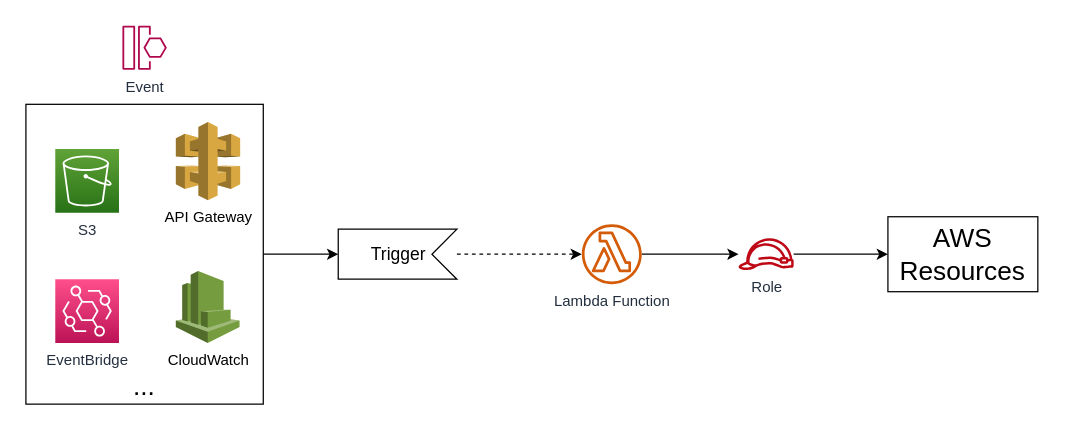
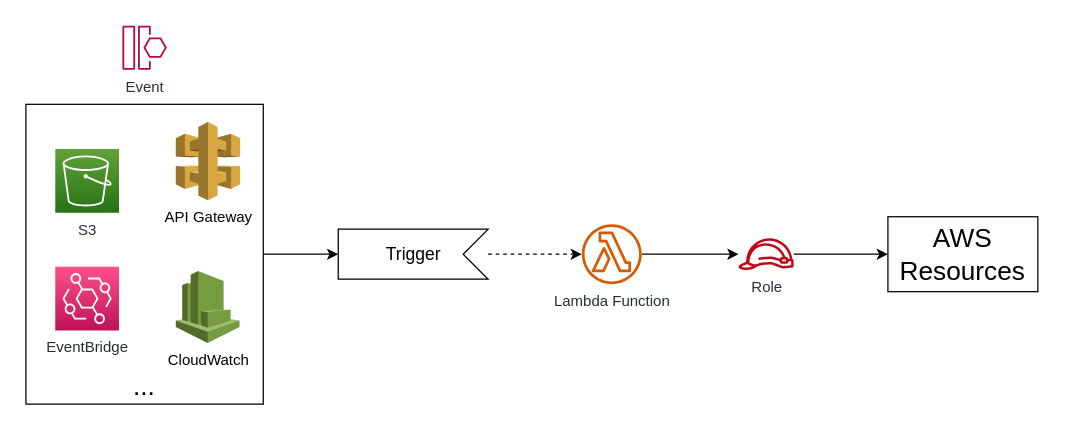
(398, 254) -> (413, 254)
(87, 311) -> (87, 299)
